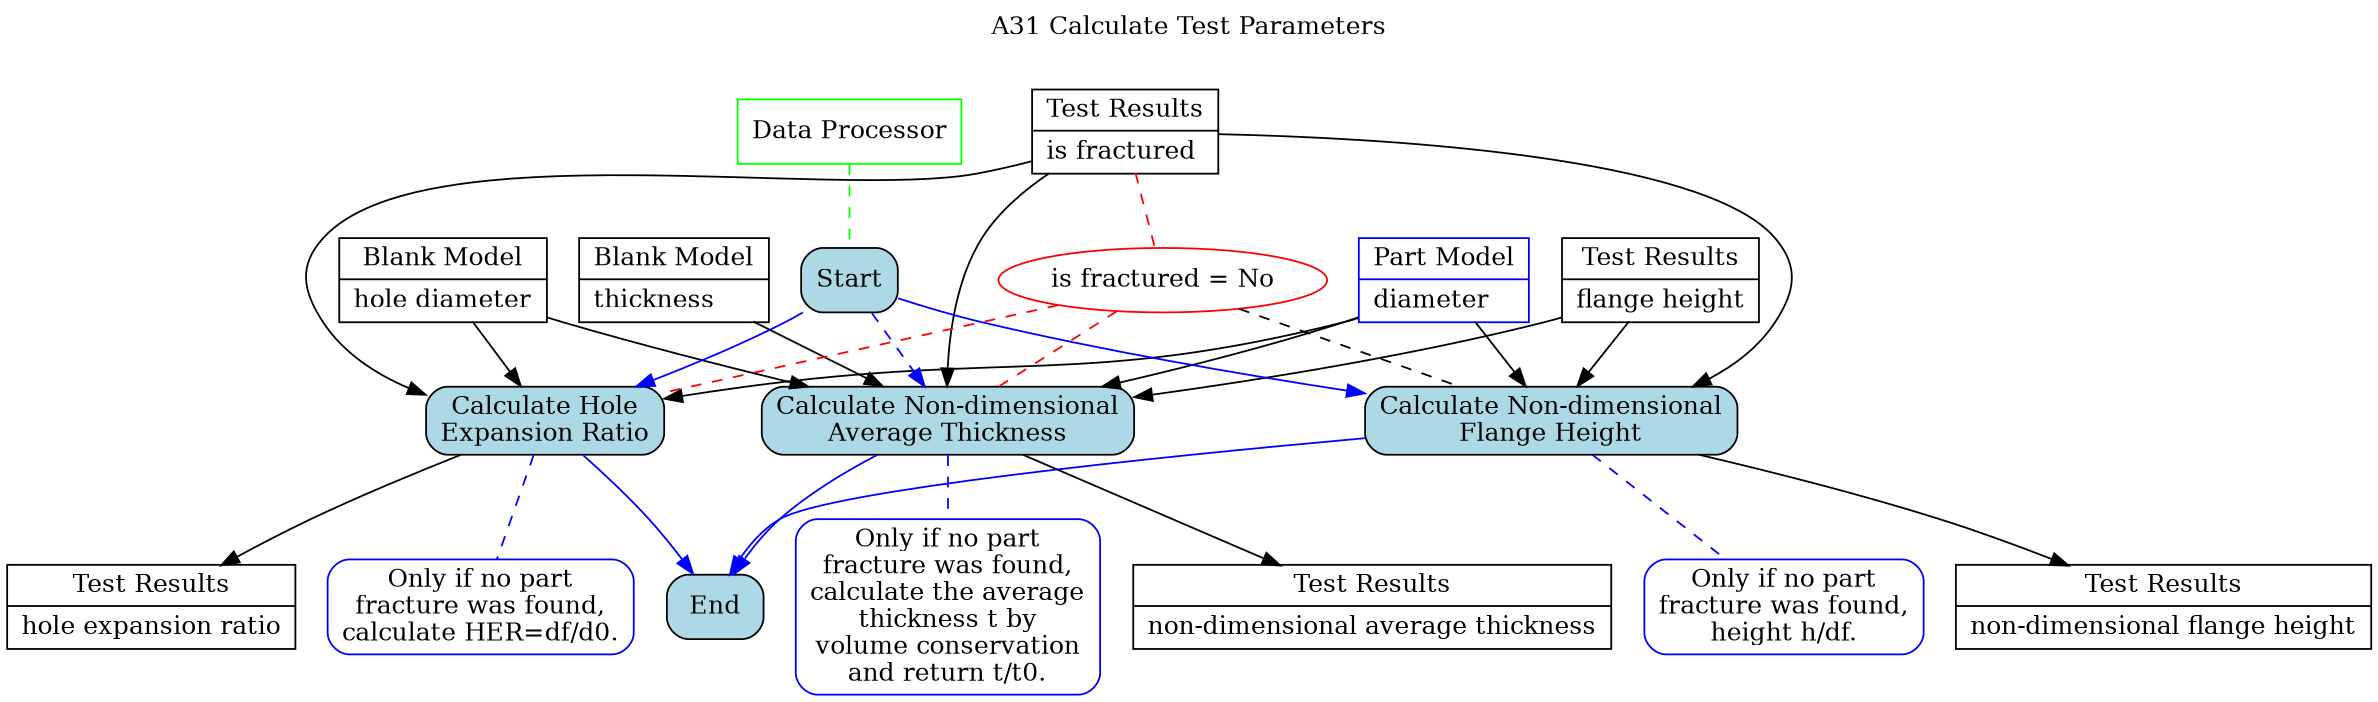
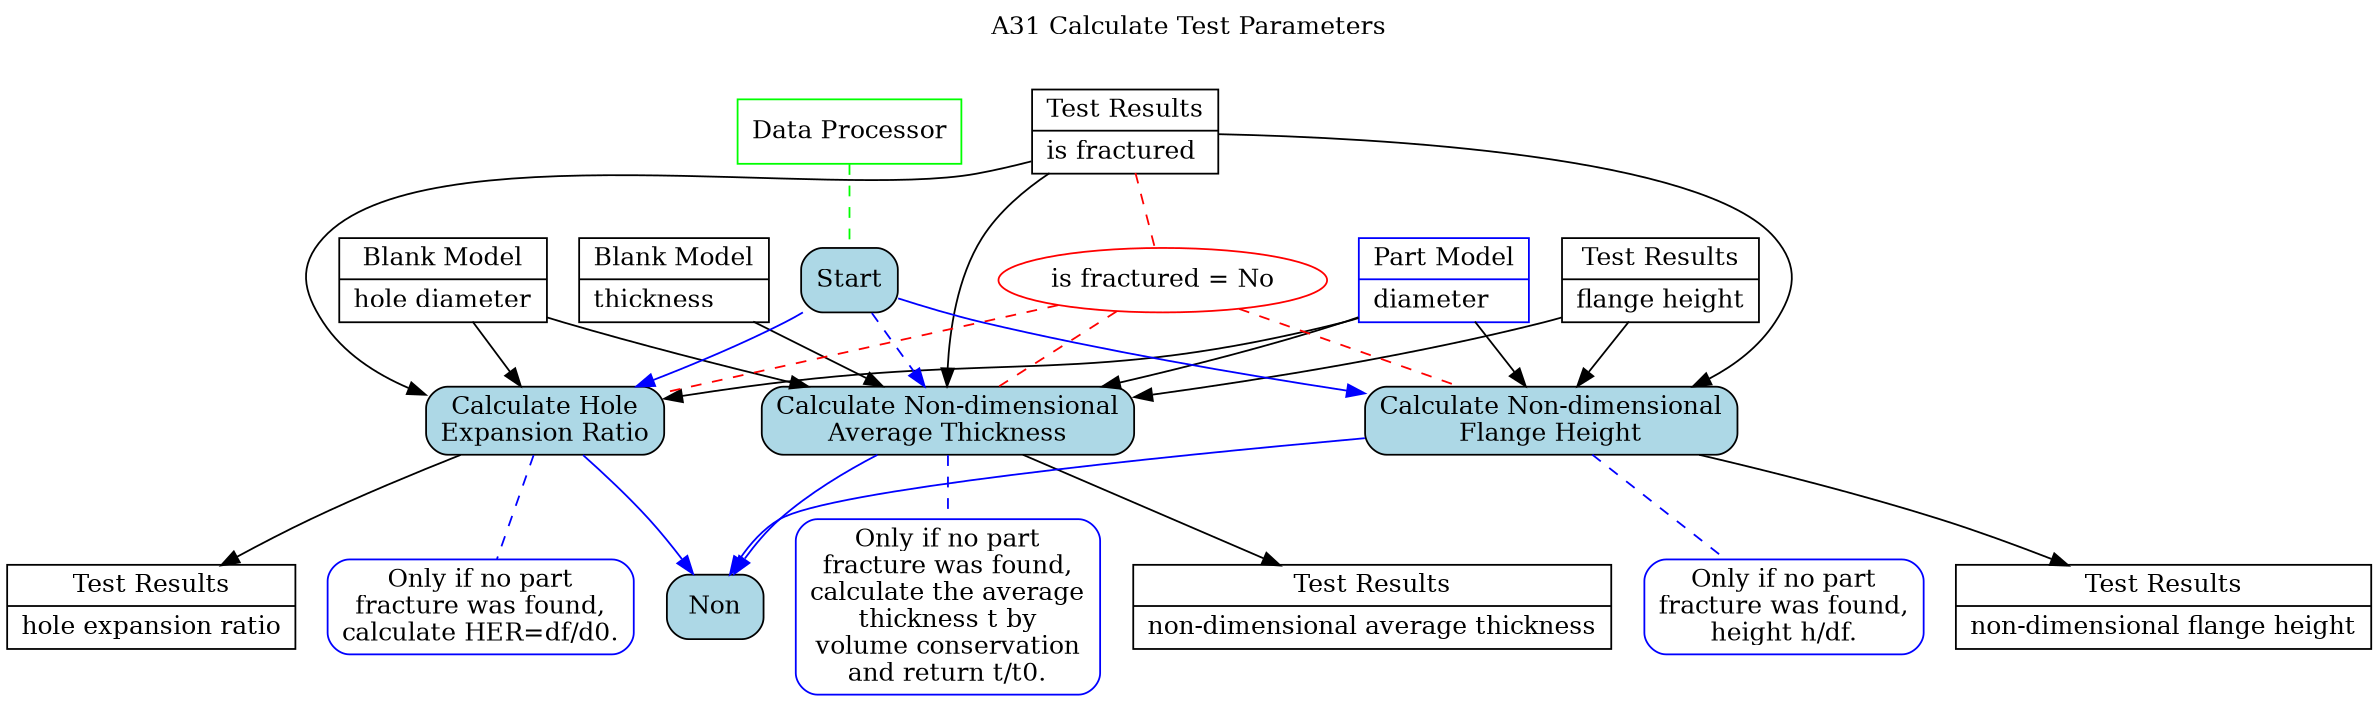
(1349, 348) -> (1349, 348)
(715, 607) -> (715, 607)
